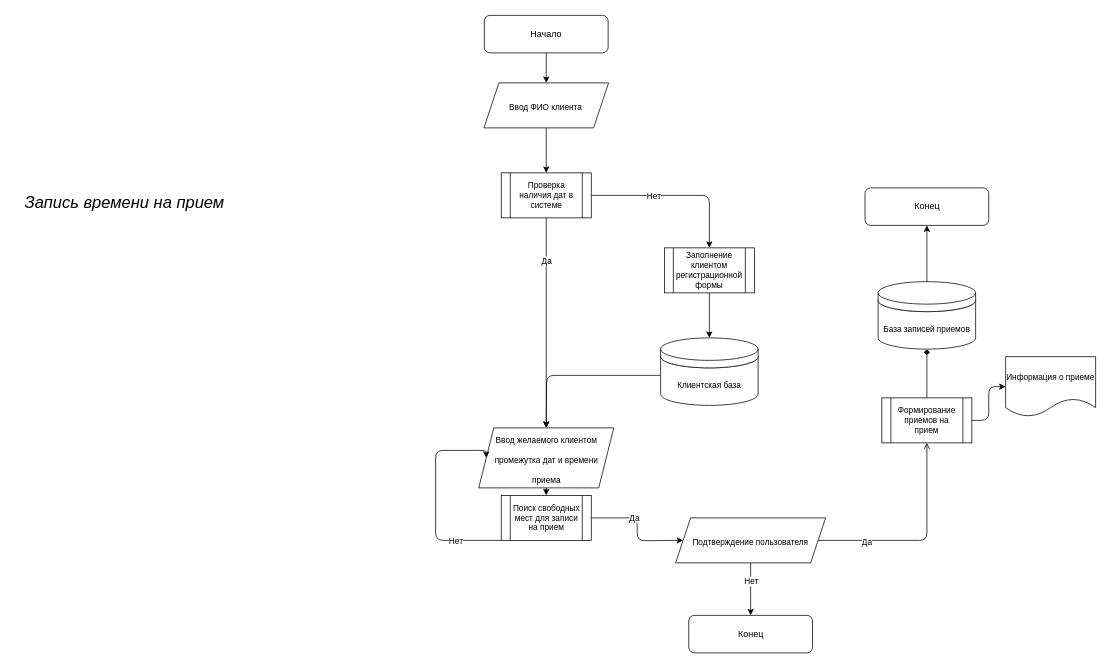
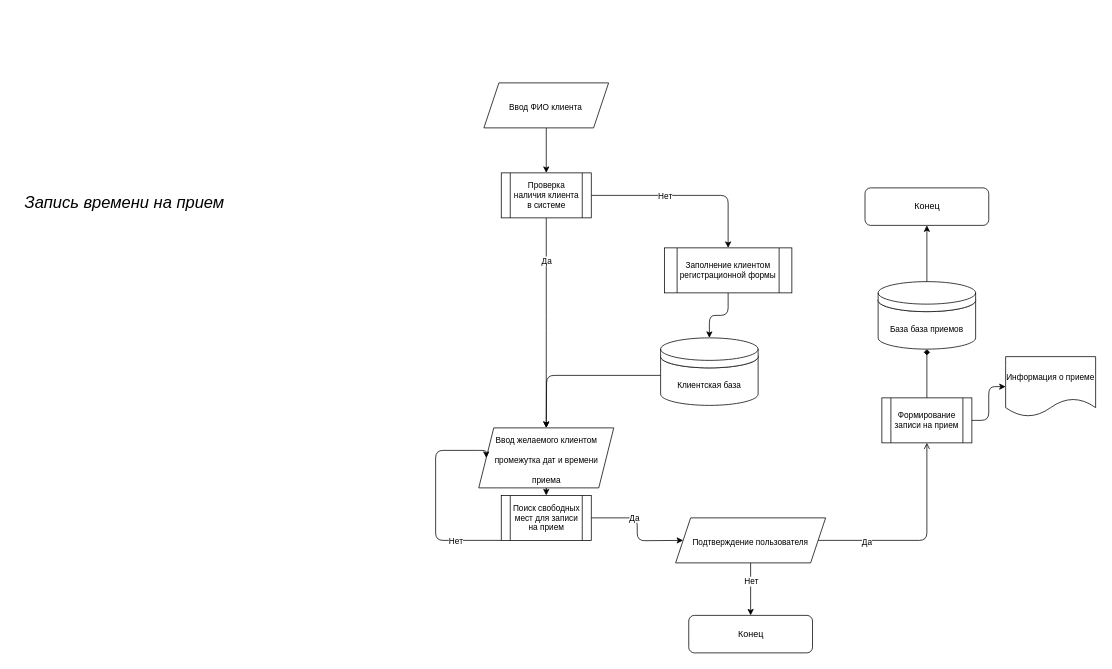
(546, 34) -> none
(546, 65) -> none
(546, 195) -> (546, 195)
(709, 270) -> (728, 270)
(927, 329) -> (927, 329)
(927, 420) -> (927, 420)
